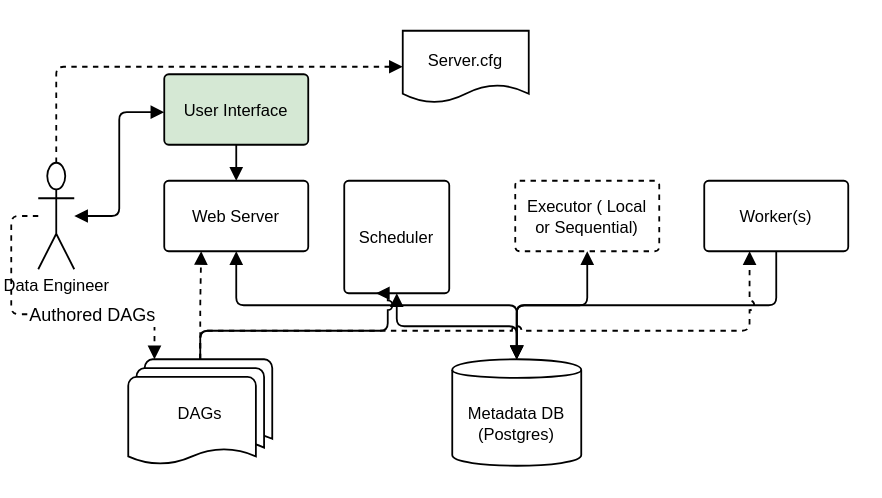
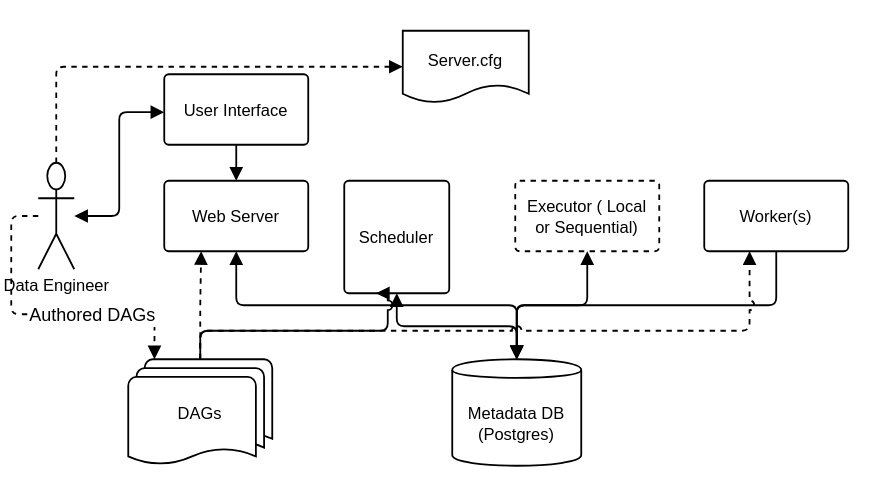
(236, 110) -> (236, 110)
